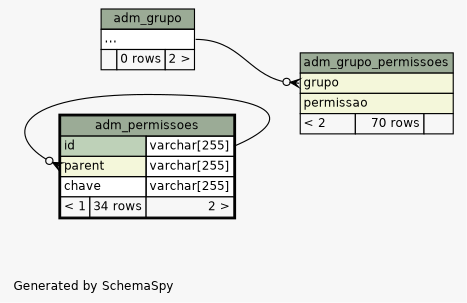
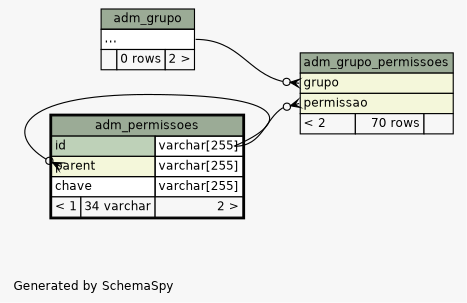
none -> (262, 132)
(118, 206) -> (118, 206)
